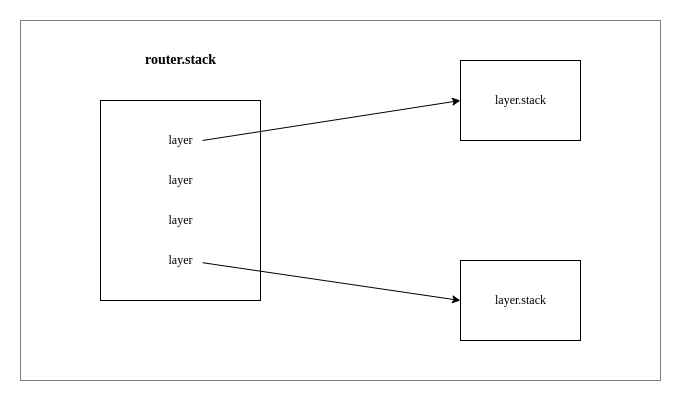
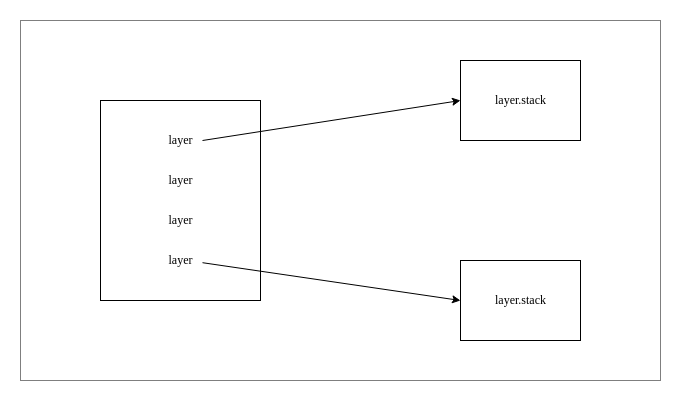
(181, 61) -> none
